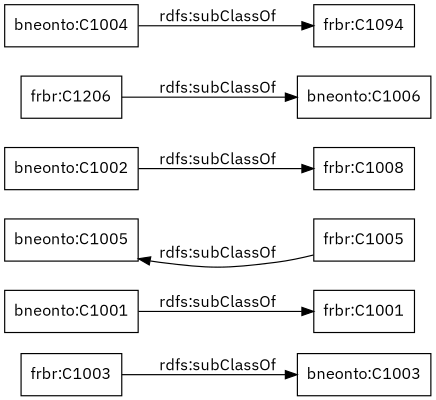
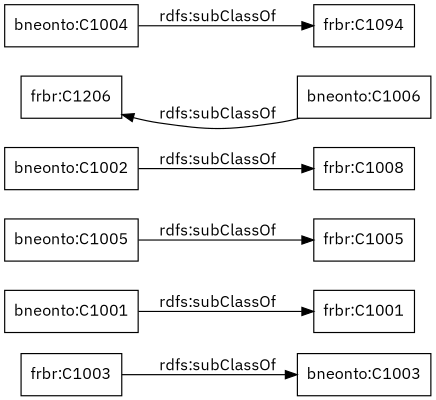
(204, 97) -> (216, 129)
(232, 267) -> (220, 240)
